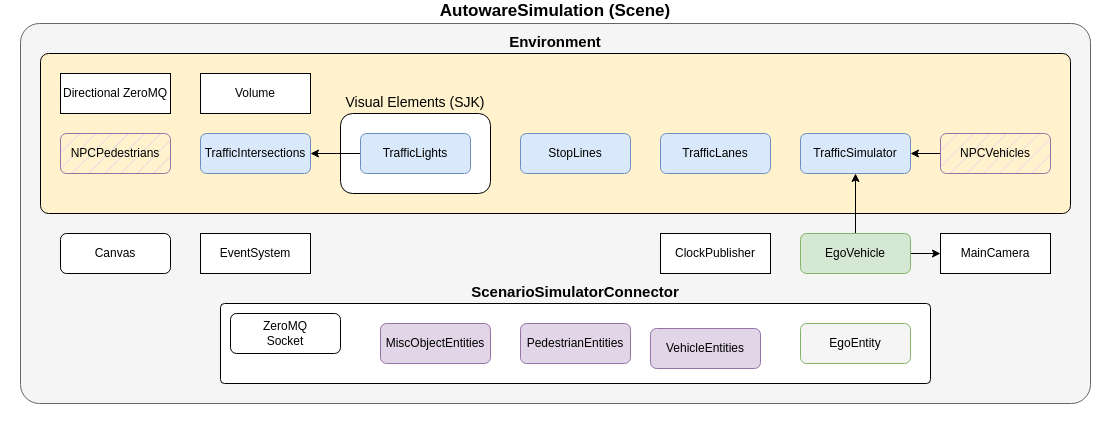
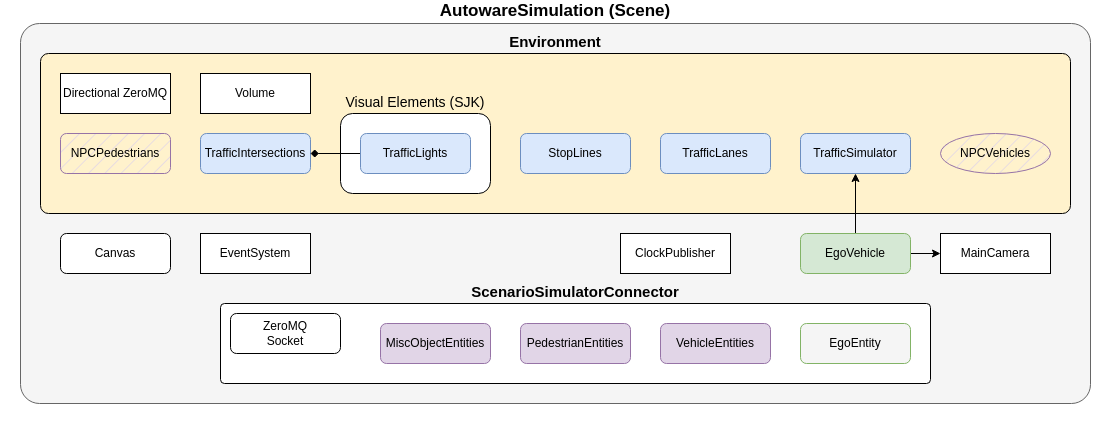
(319, 154) -> (319, 154)
(922, 154) -> none
(996, 154) -> (996, 154)
(716, 254) -> (676, 254)
(706, 349) -> (716, 344)
